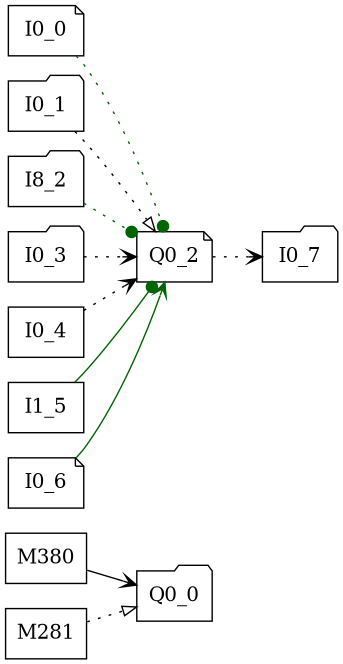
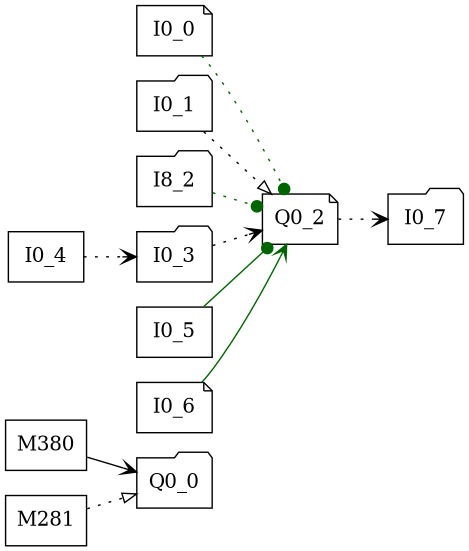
(104, 298) -> (103, 257)
(46, 408) -> (174, 332)
